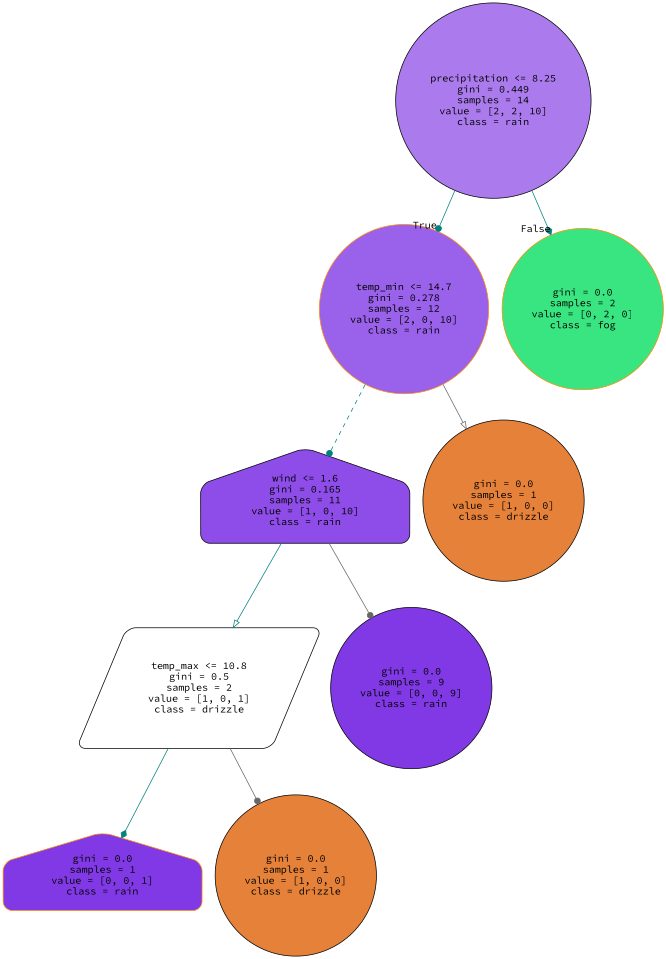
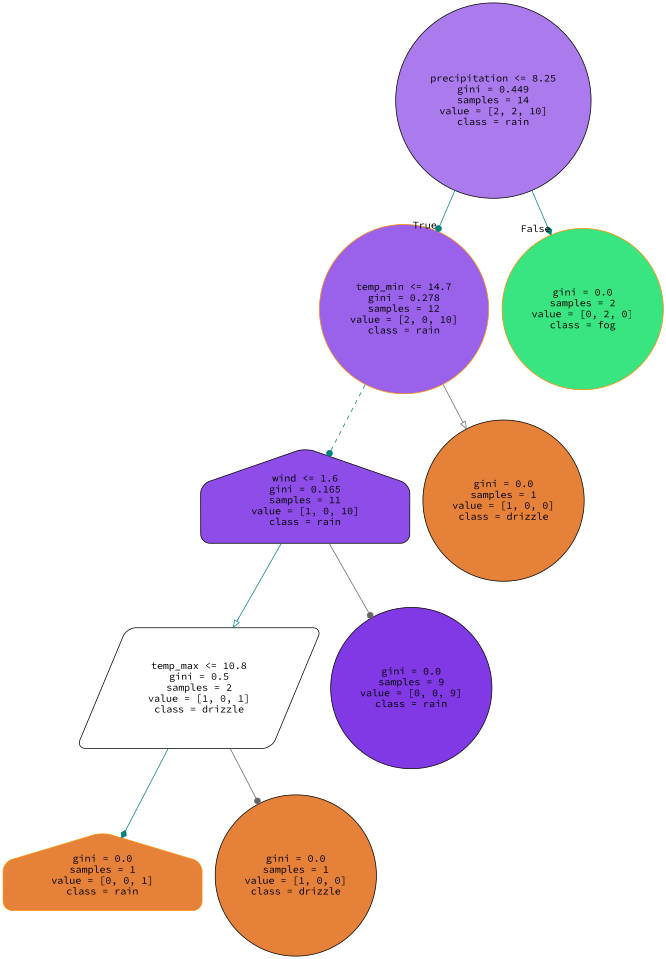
(103, 876) -> (103, 876)
